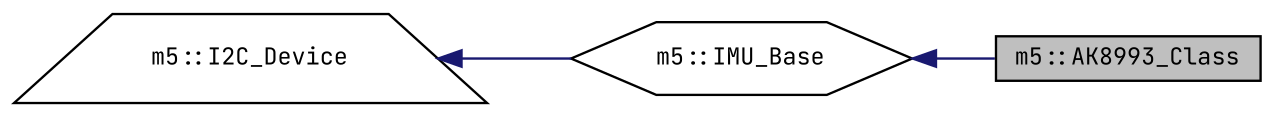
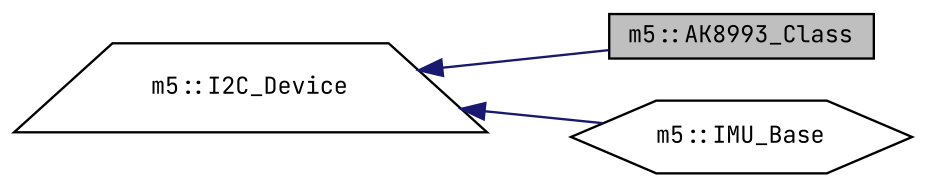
(966, 59) -> (525, 59)
